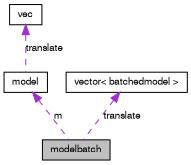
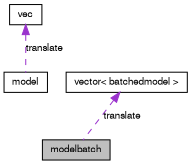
(54, 120) -> none
